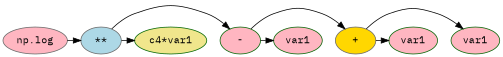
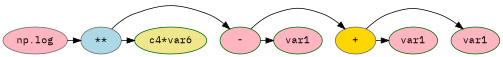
(171, 41) -> (171, 41)
